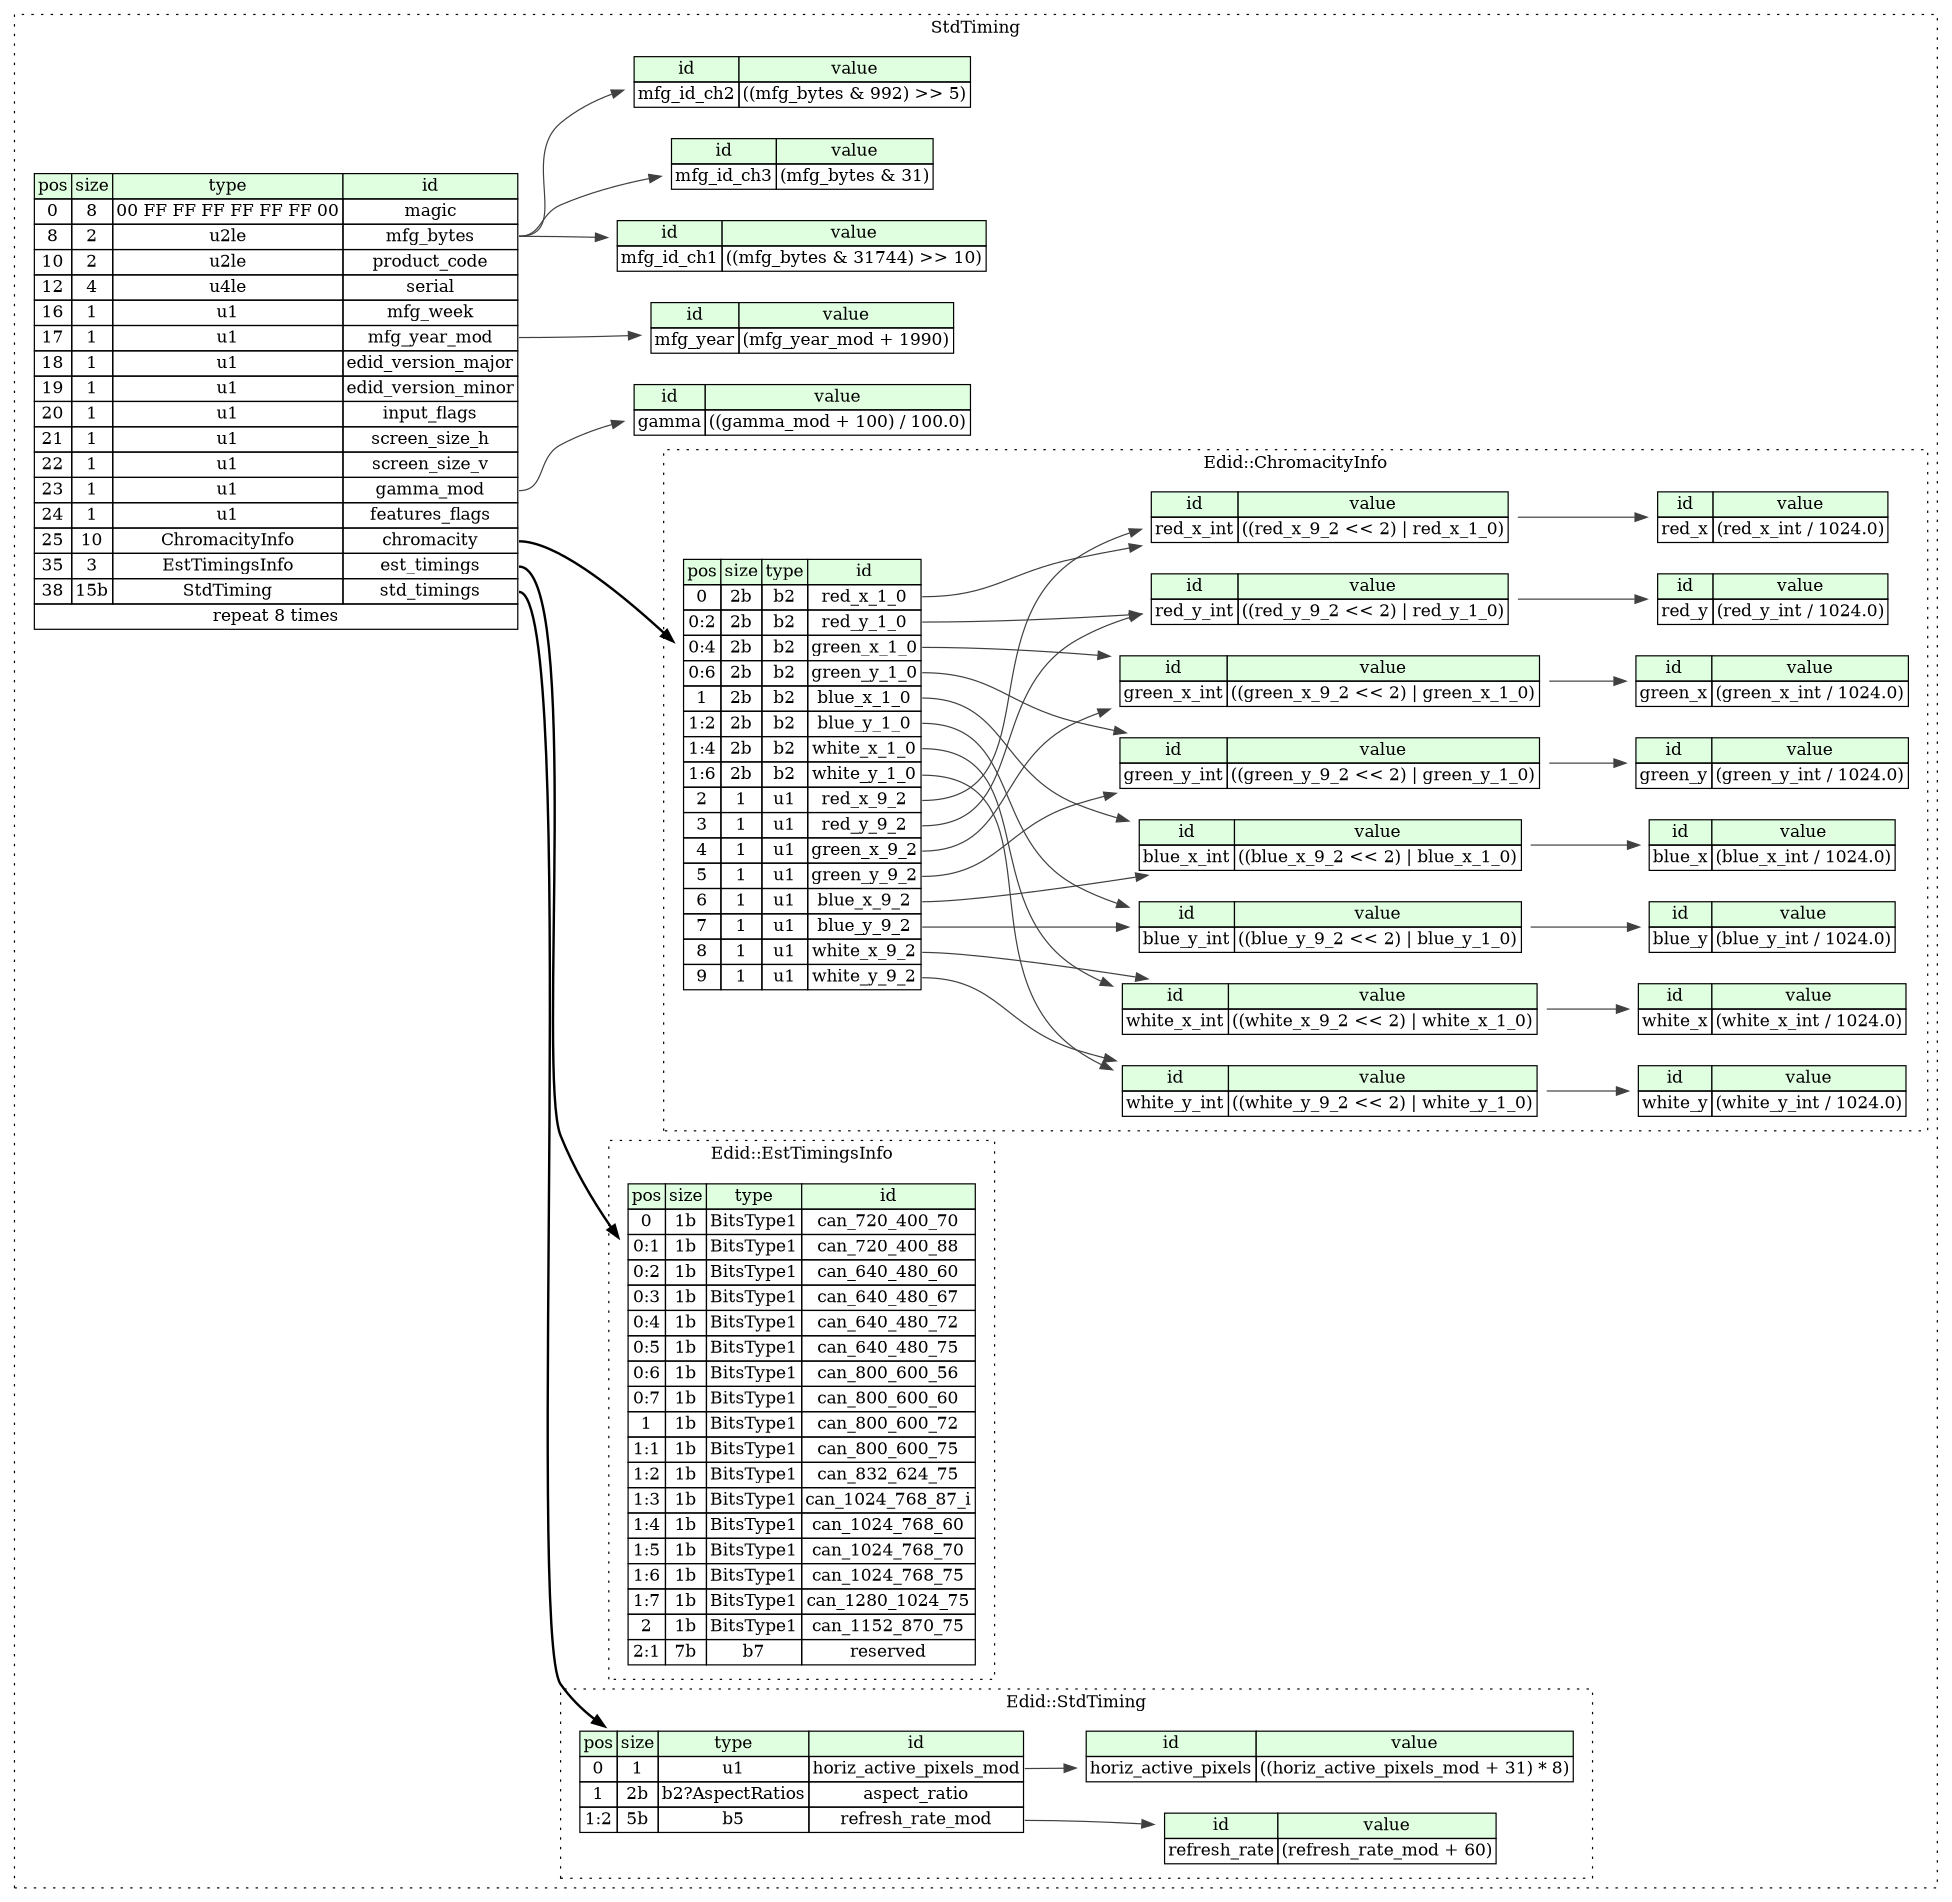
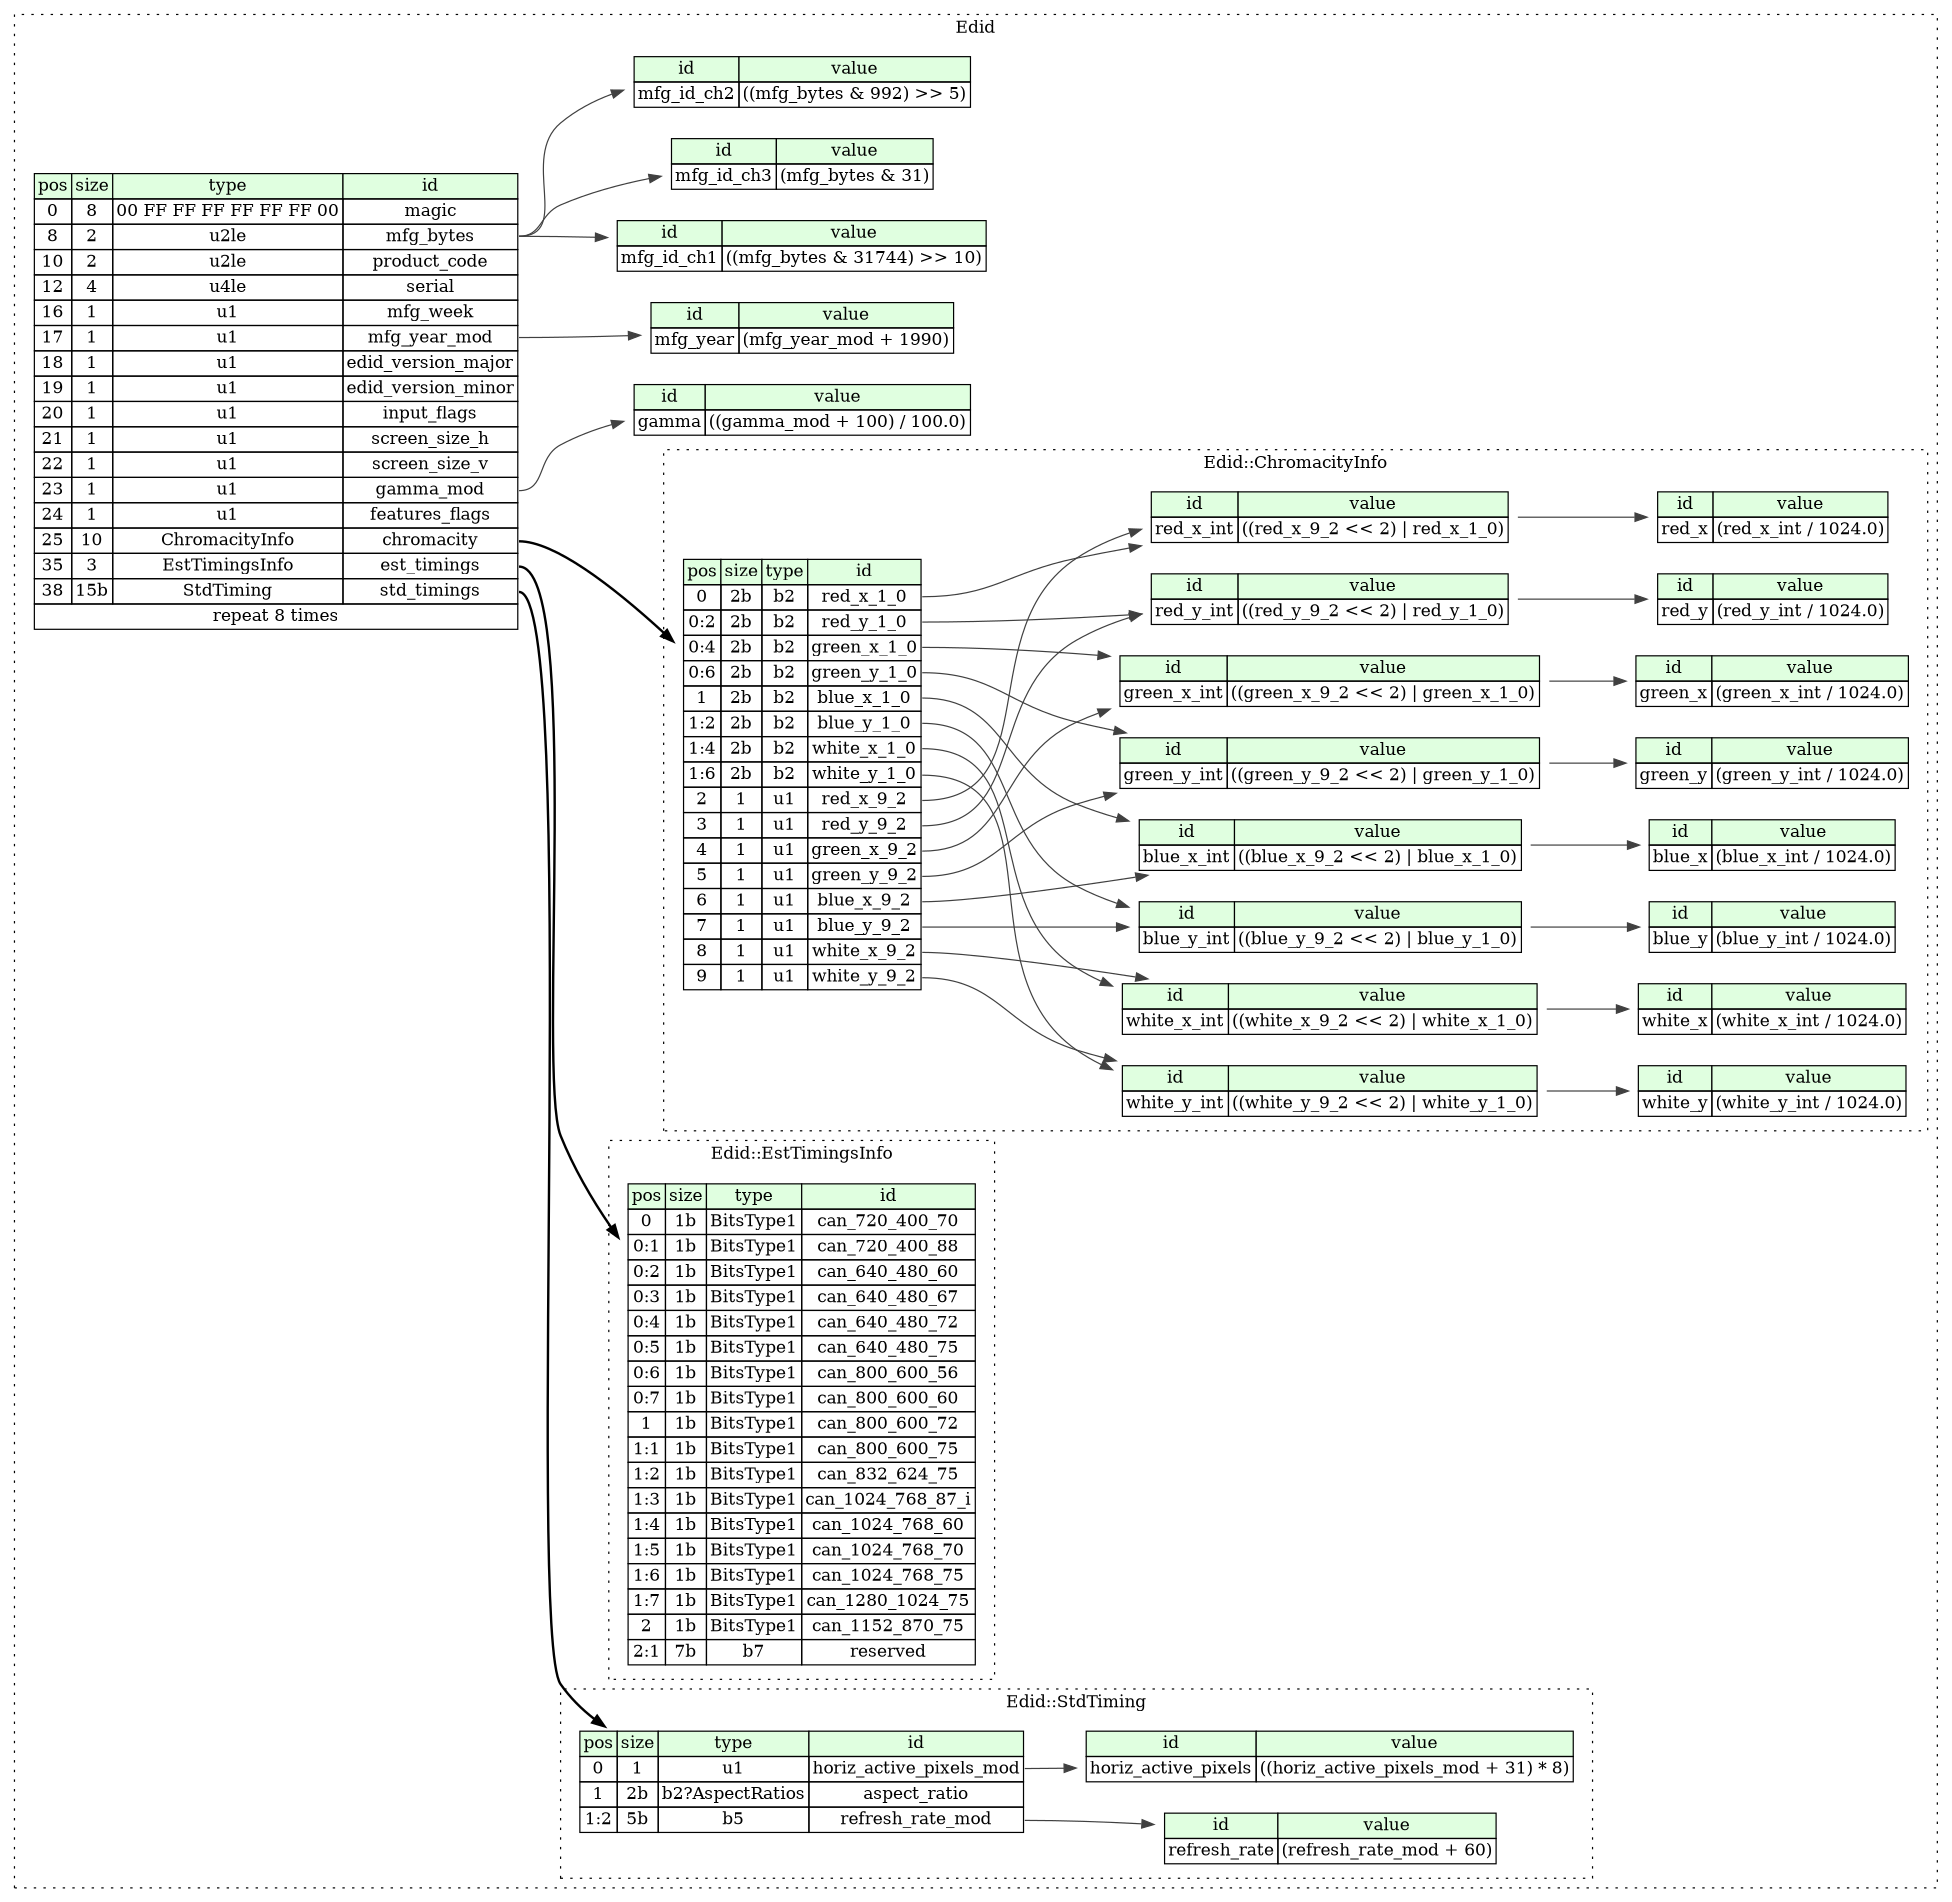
(976, 28) -> (976, 28)
